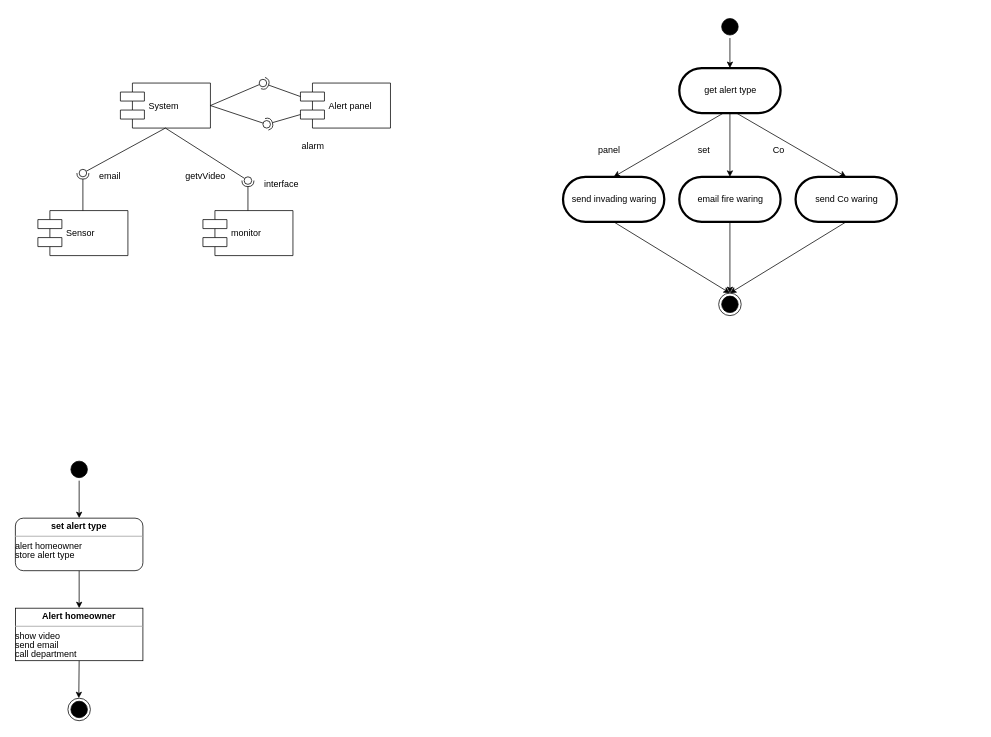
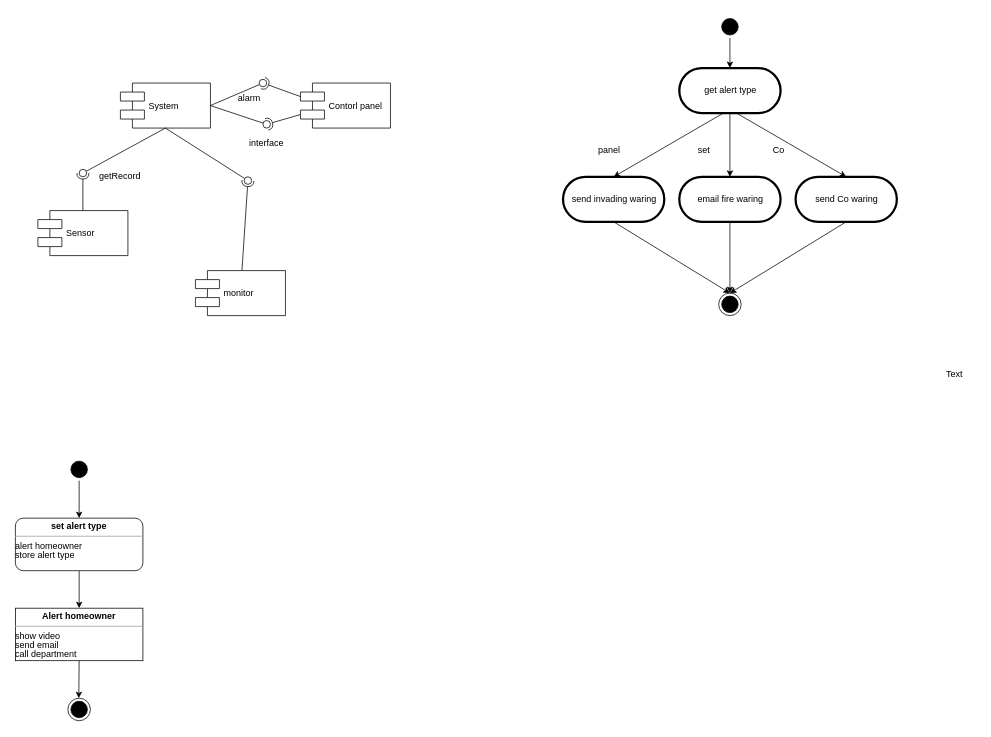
(353, 106) -> (358, 106)
(319, 147) -> (255, 98)
(110, 177) -> (122, 177)
(210, 177) -> none
(285, 184) -> (270, 143)
(248, 233) -> (240, 293)
none -> (960, 374)
